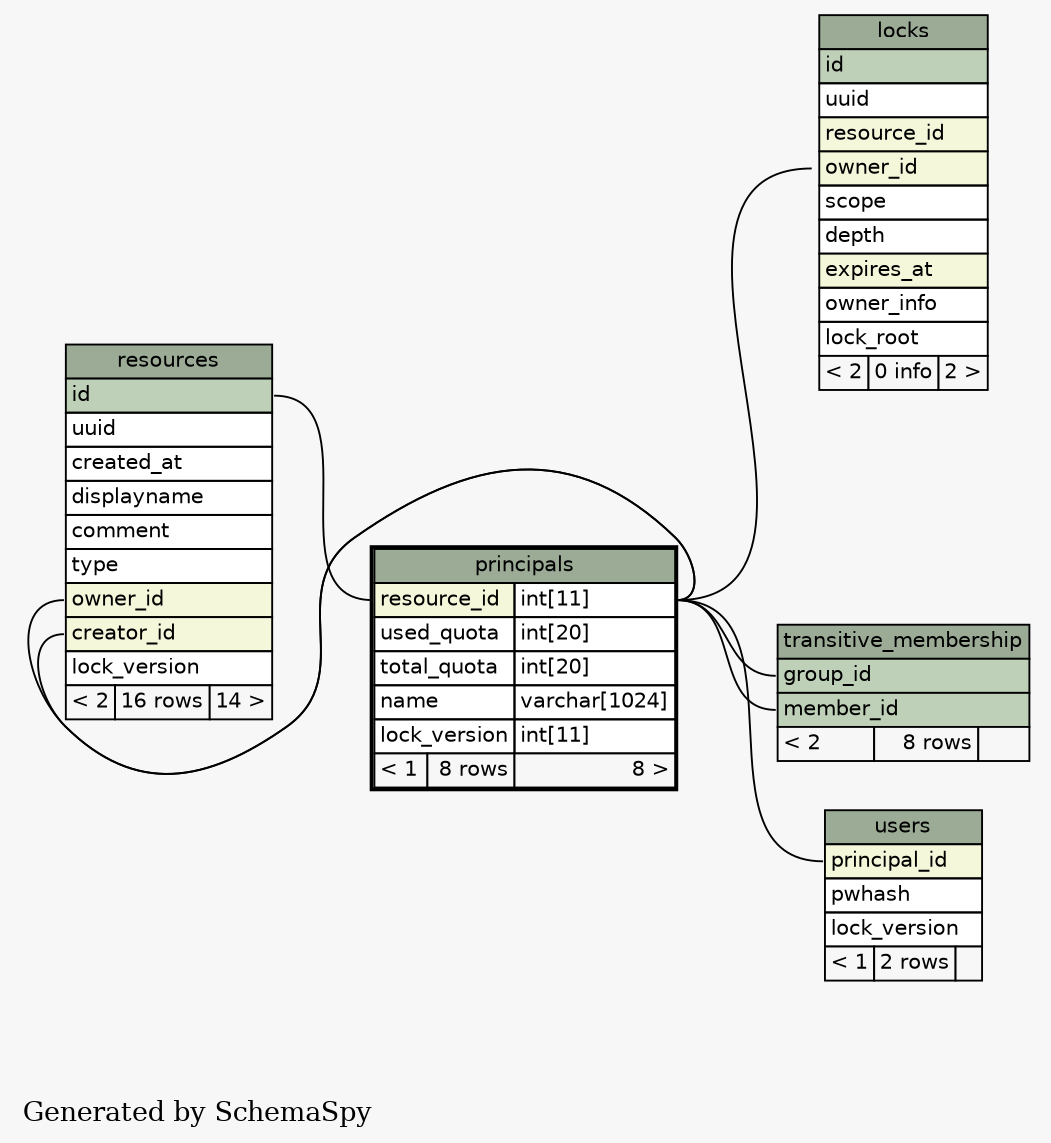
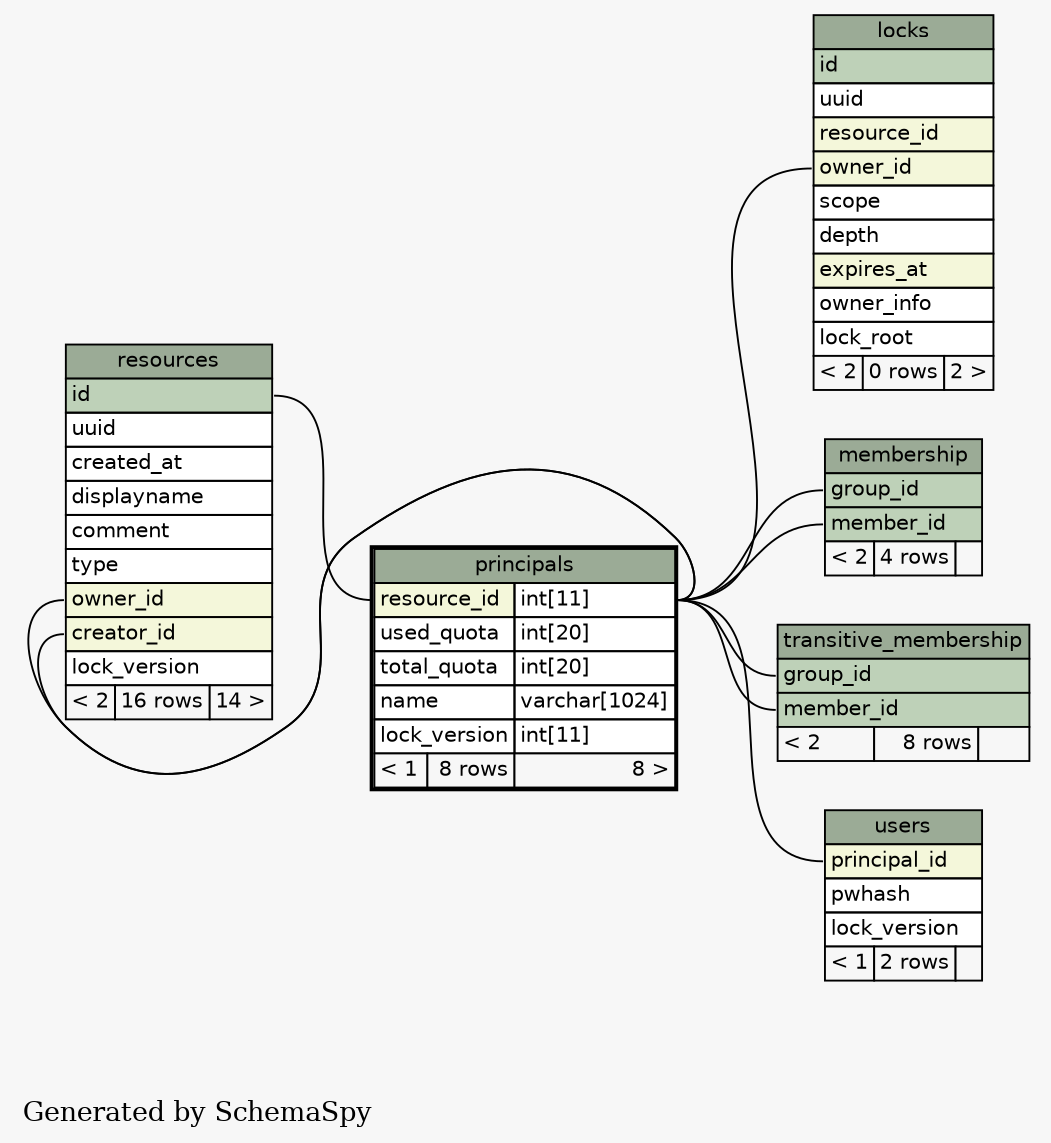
(904, 372) -> (904, 372)
none -> (903, 507)
